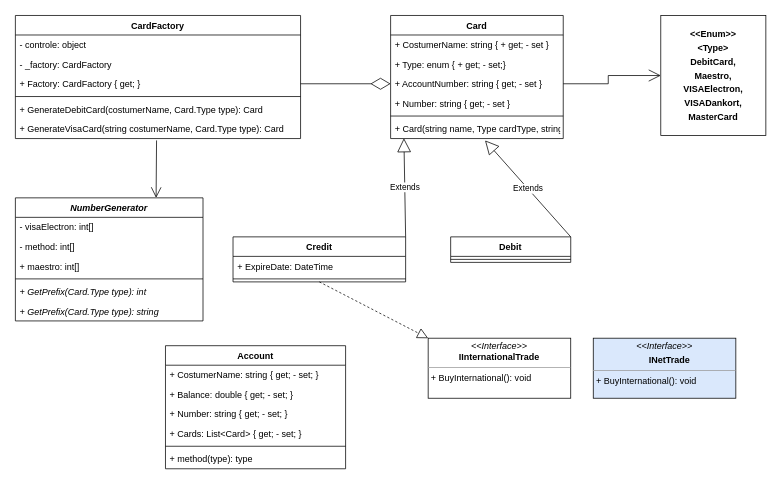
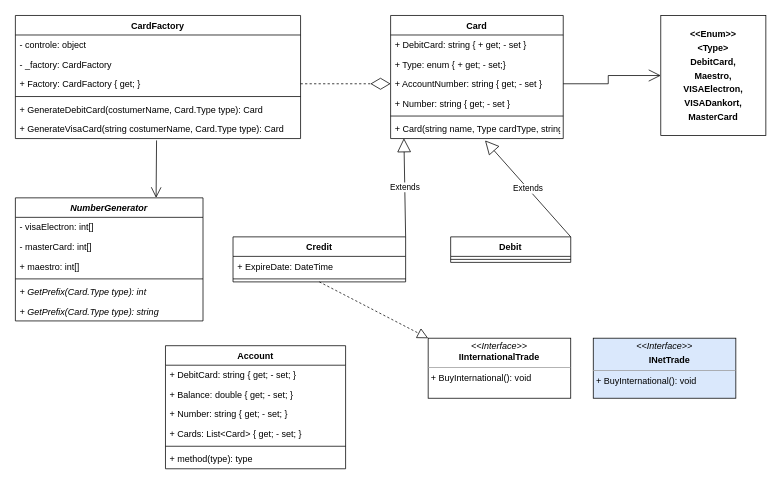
(480, 45) -> (471, 45)
(337, 84) -> (337, 84)
(53, 247) -> (63, 247)
(252, 375) -> (244, 375)
